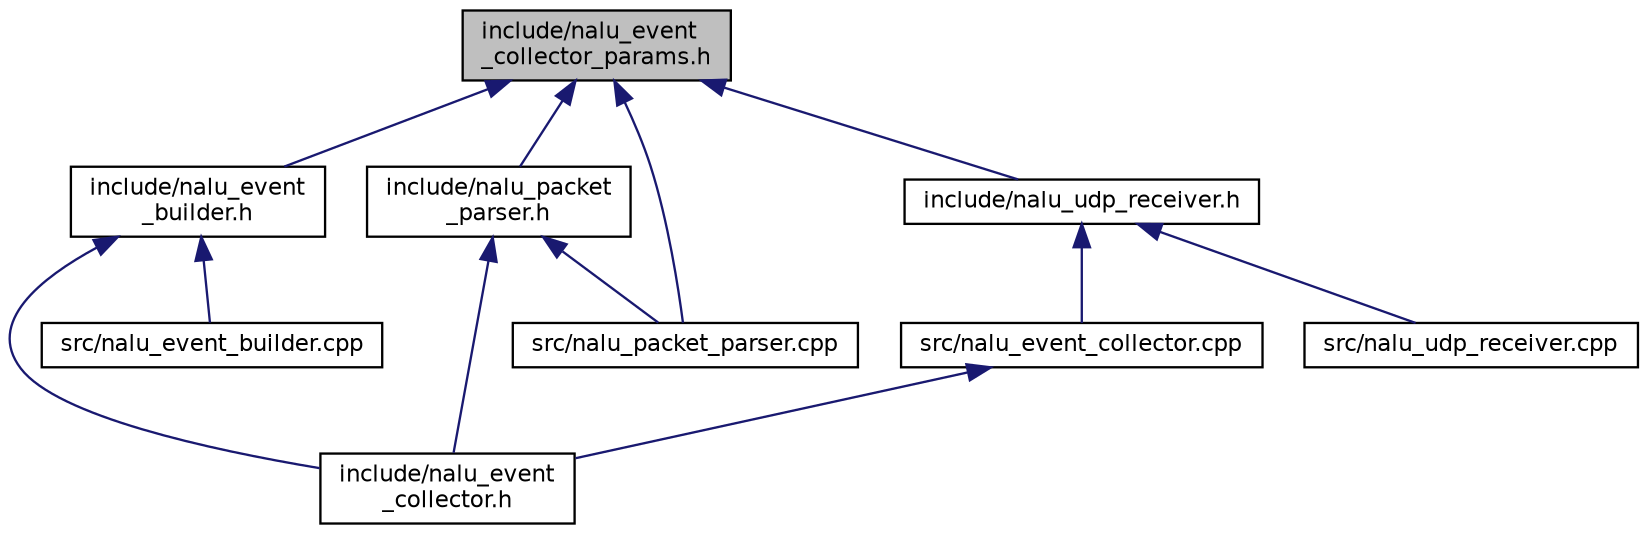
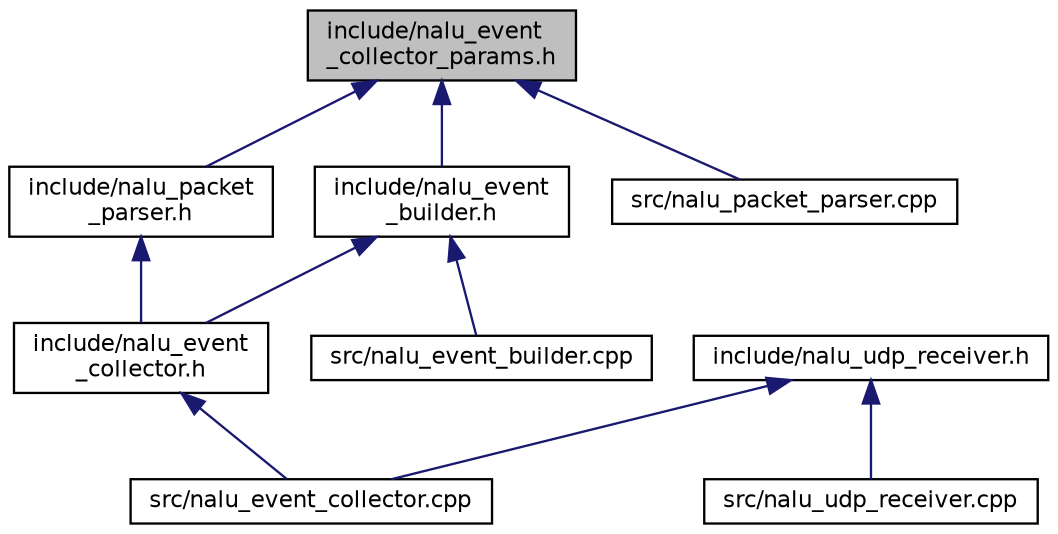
(871, 134) -> none
(610, 287) -> none
(772, 415) -> (243, 444)
